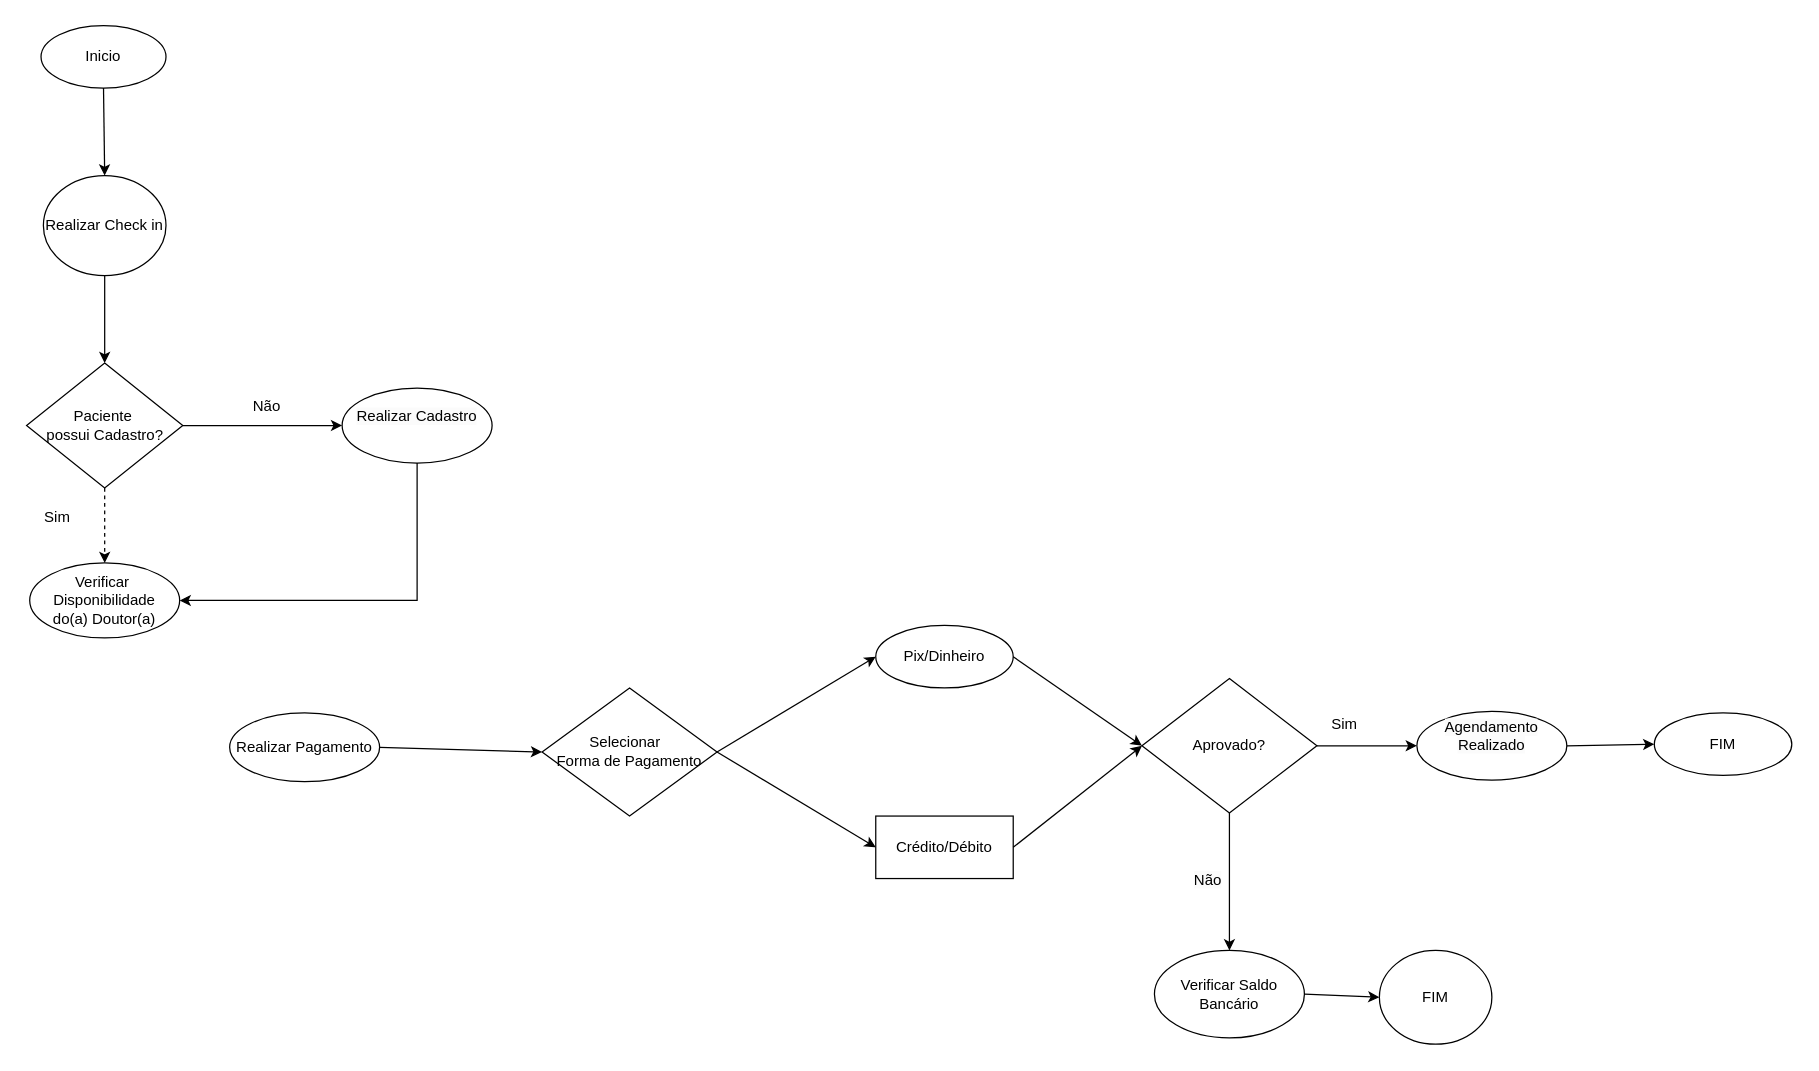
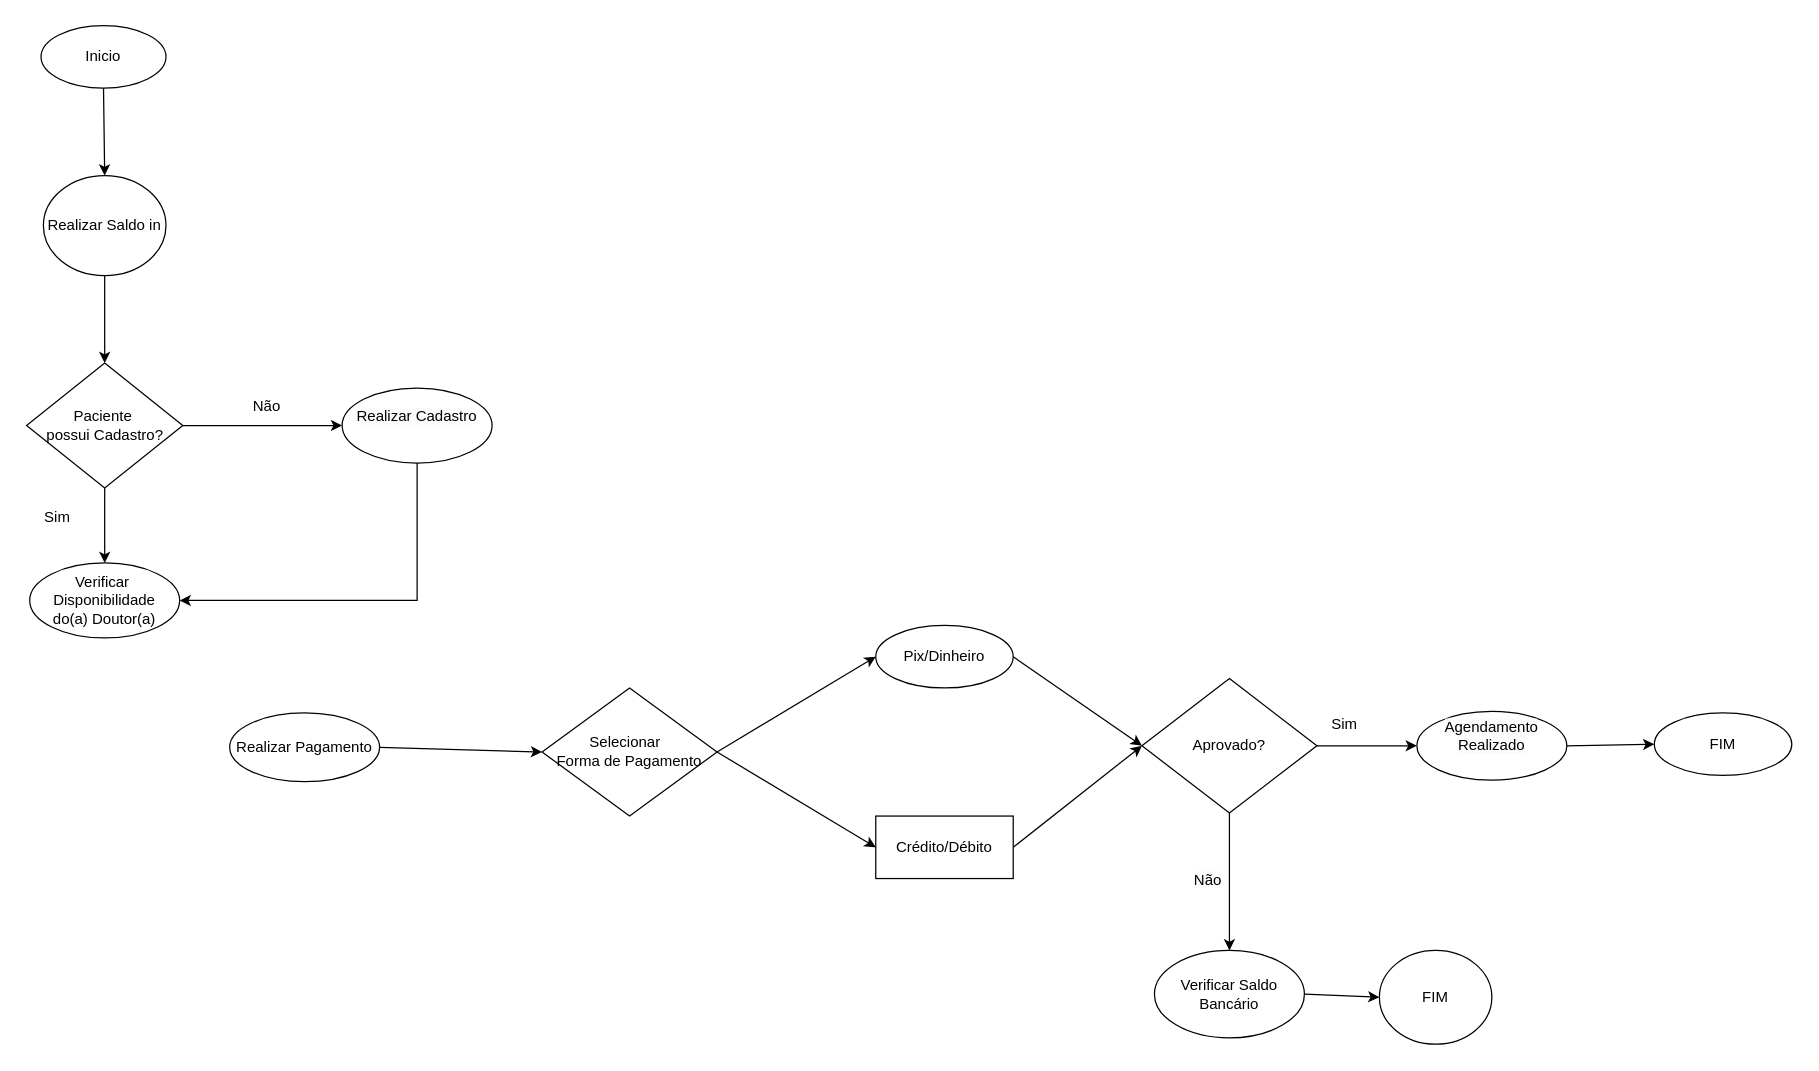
(104, 226) -> (104, 226)
(104, 522) -> (104, 522)
